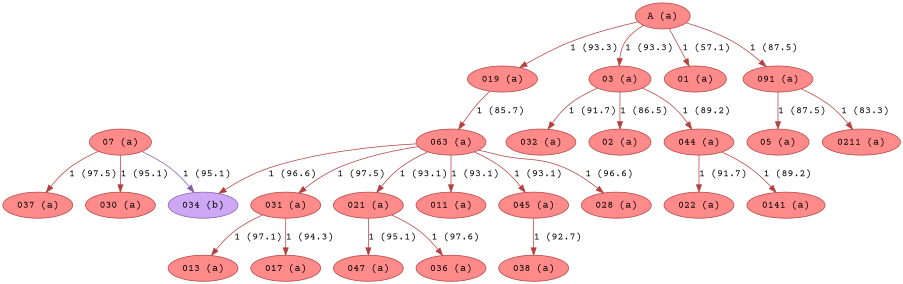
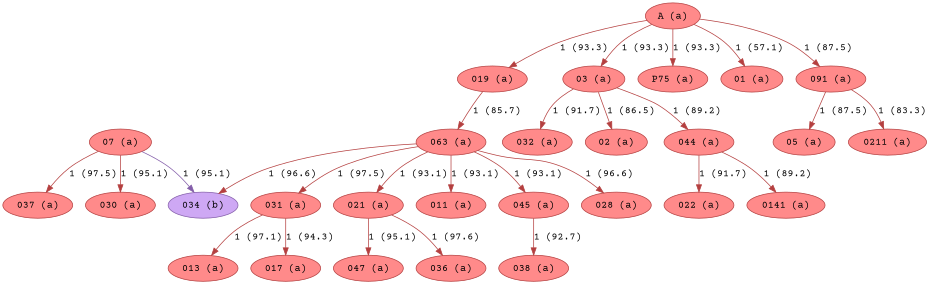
none -> (673, 79)
